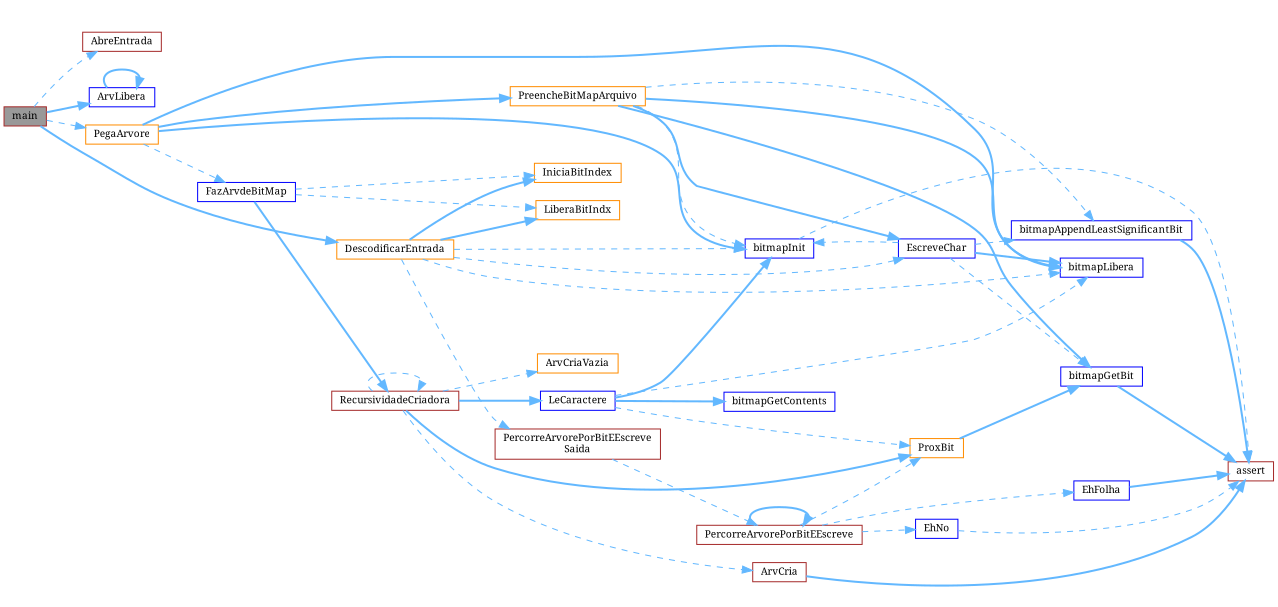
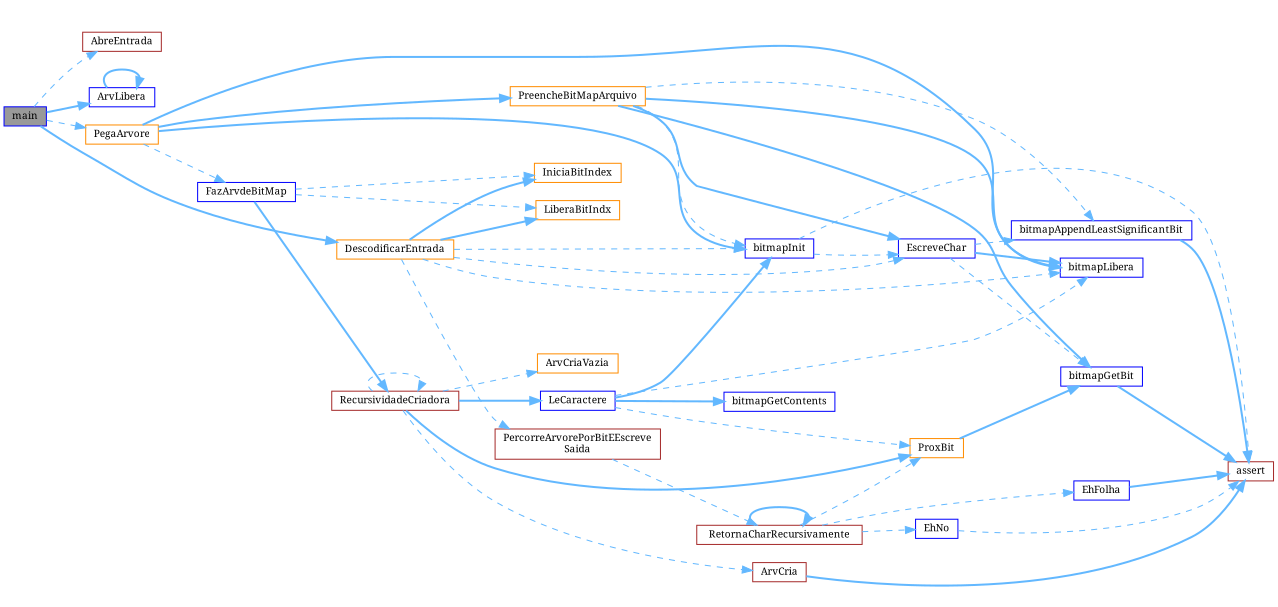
(25, 116) -> (25, 116)
(861, 242) -> (851, 255)
(779, 535) -> (779, 535)
